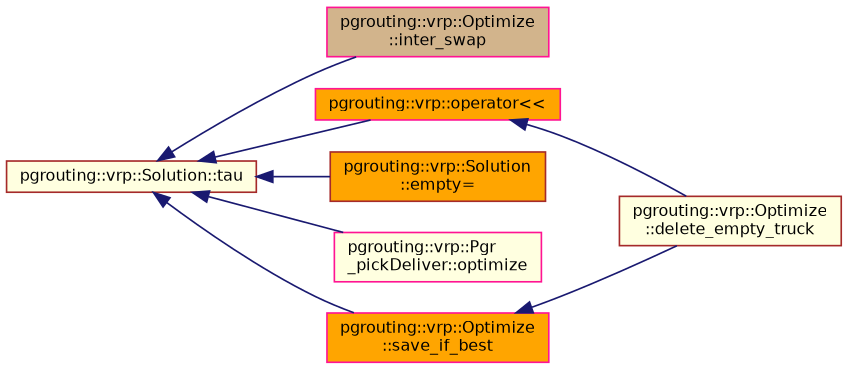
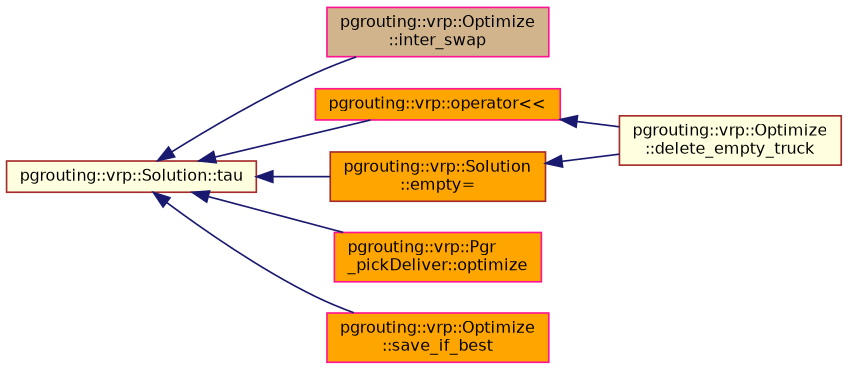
(438, 257) -> (438, 257)
(605, 278) -> (591, 158)
